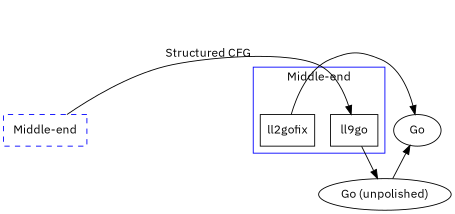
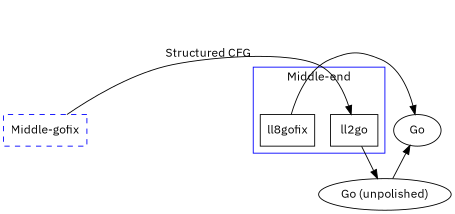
(45, 130) -> (45, 130)
(287, 130) -> (287, 130)
(354, 130) -> (354, 130)
